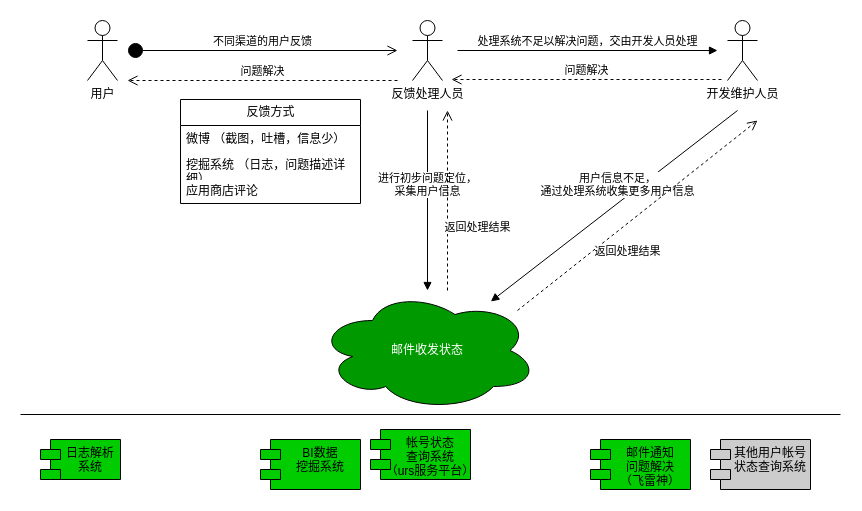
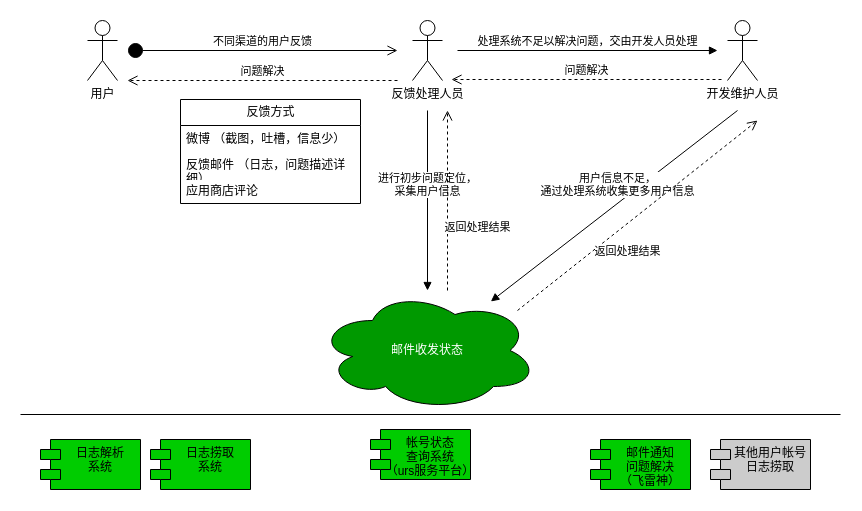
(272, 173) -> (272, 173)
(770, 453) -> (770, 453)
(81, 460) -> (91, 465)
none -> (201, 465)
(311, 465) -> none
